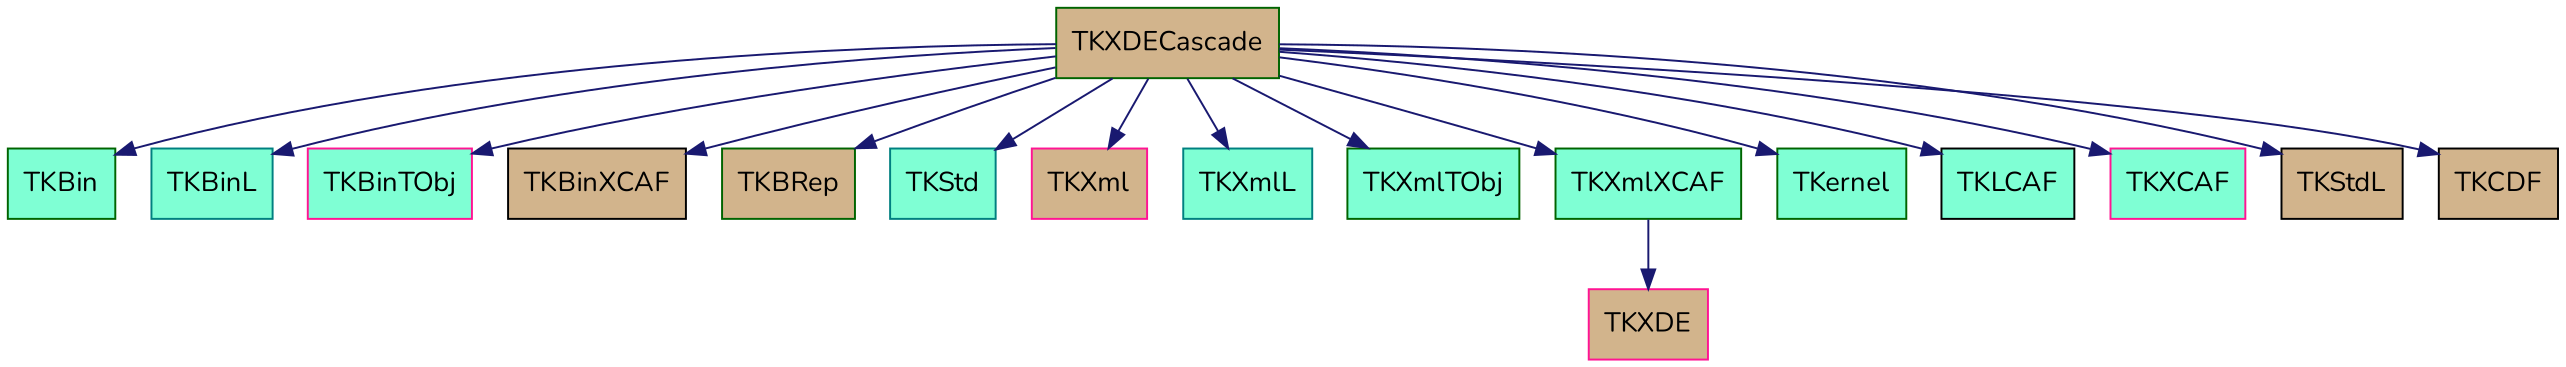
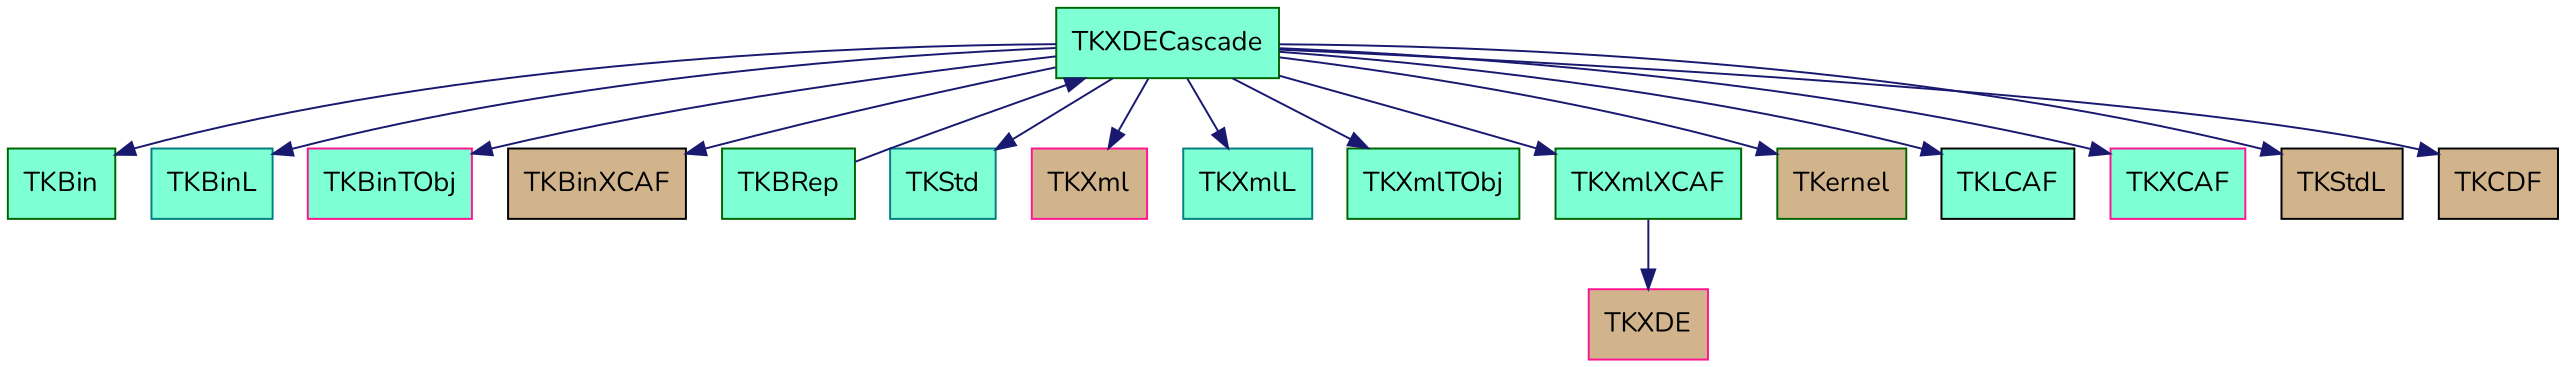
(1168, 43) -> (1168, 43)
(965, 109) -> (960, 123)
(789, 184) -> (789, 184)
(1842, 184) -> (1842, 184)
